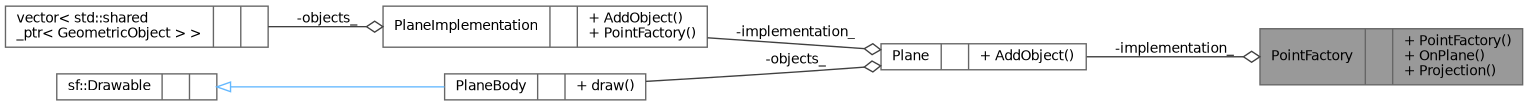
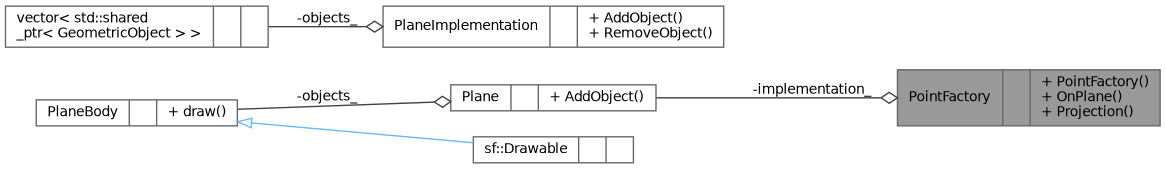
(642, 34) -> (651, 34)
(786, 43) -> none
(338, 87) -> (362, 133)
